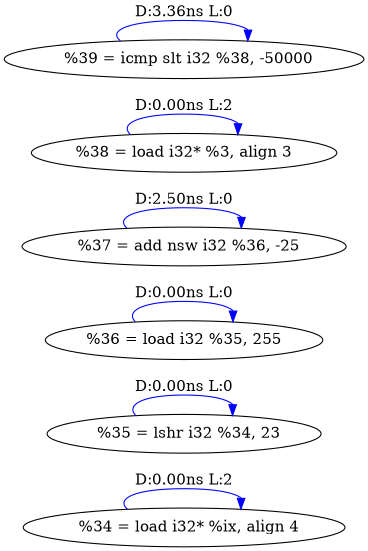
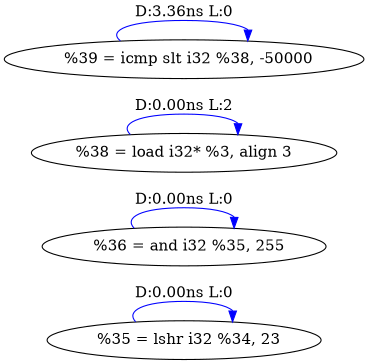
(184, 246) -> none
(184, 340) -> (184, 246)
(184, 527) -> none
